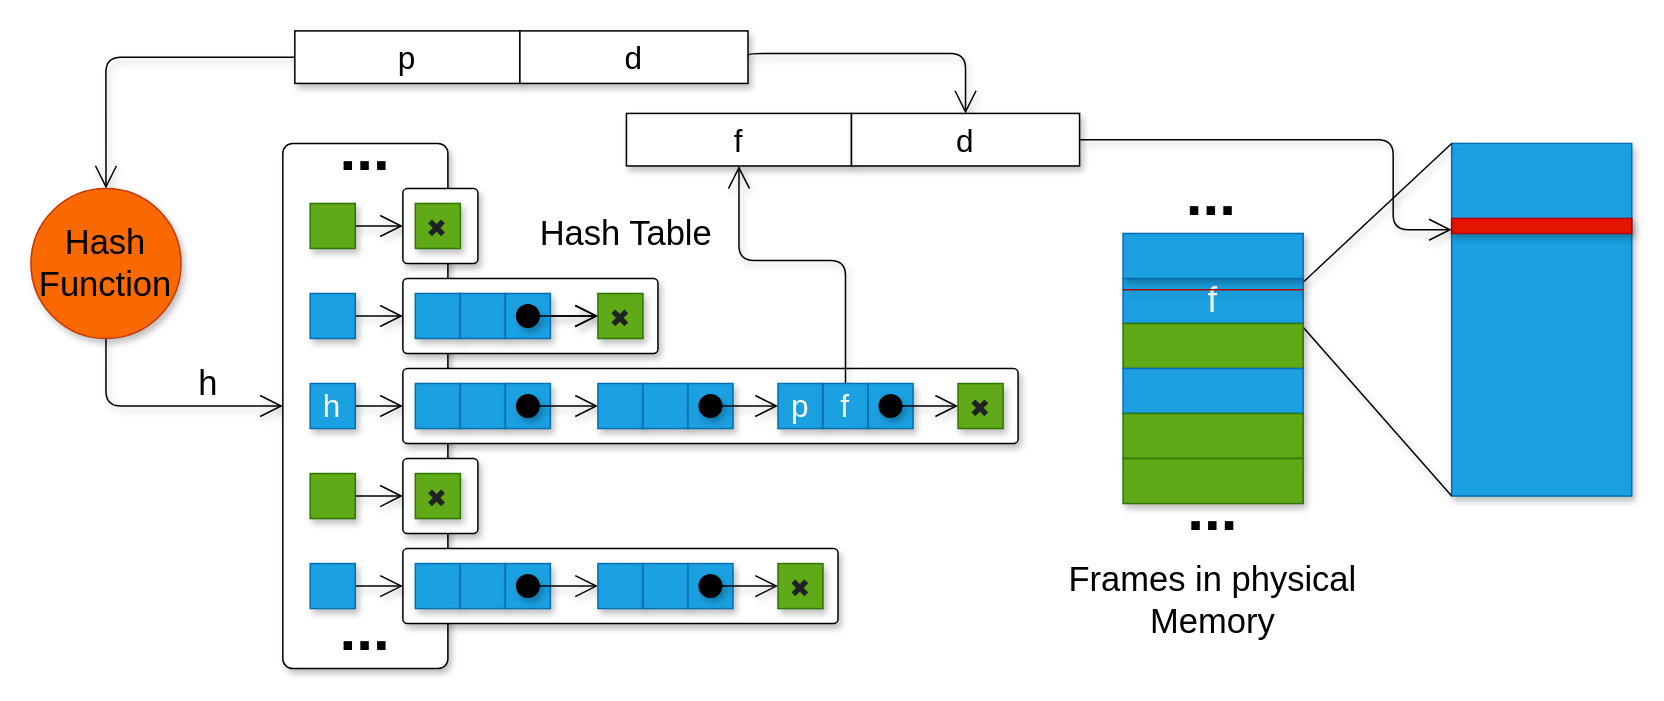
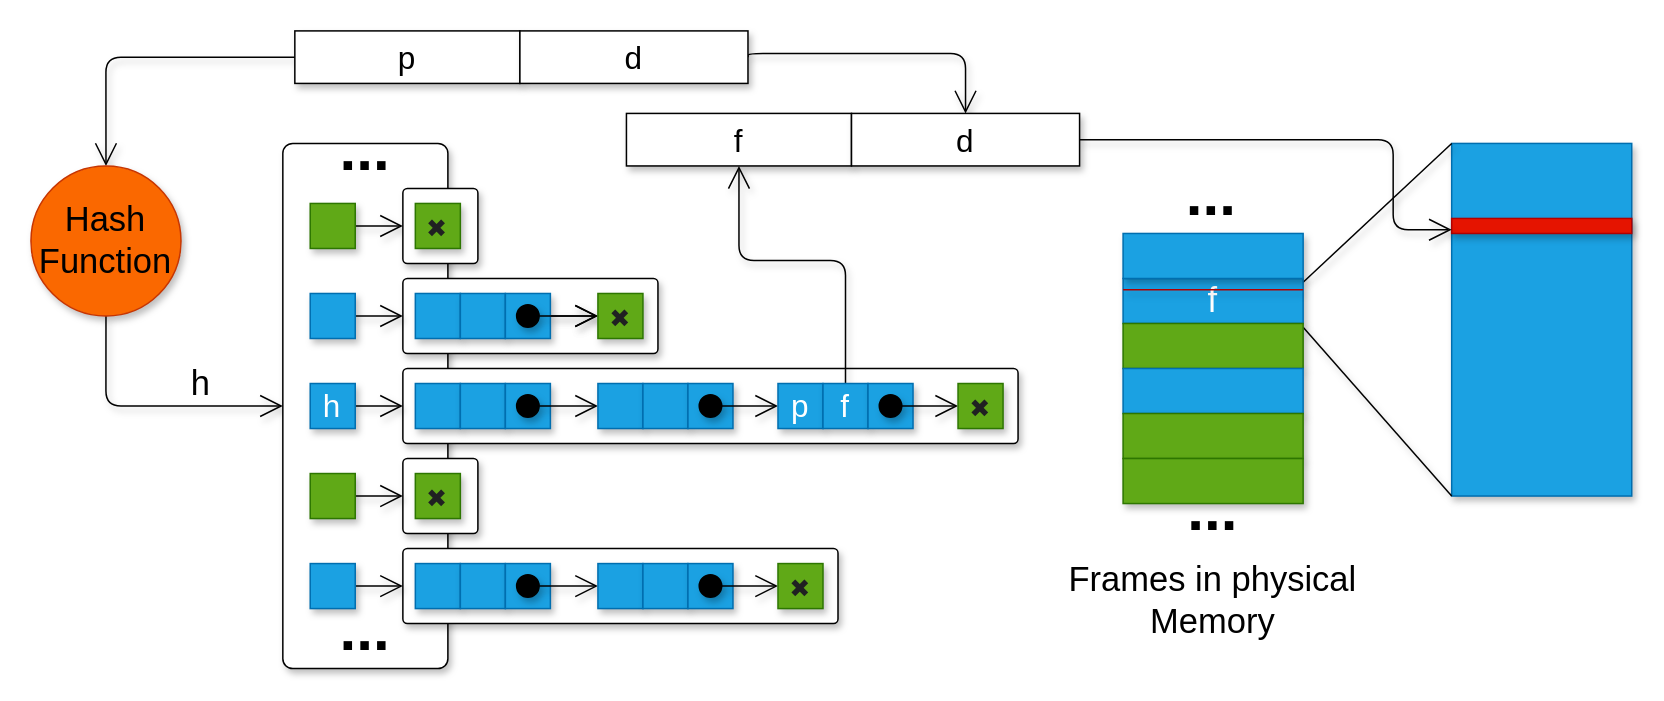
(626, 233) -> none
(106, 263) -> (106, 241)
